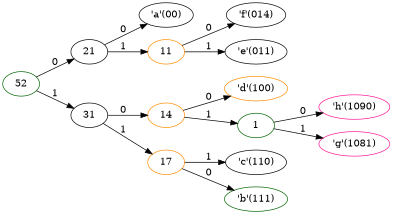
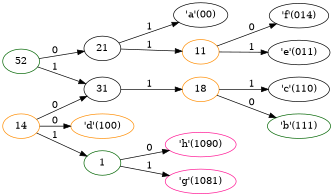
(123, 30) -> (150, 27)
(124, 115) -> (59, 109)
(166, 162) -> (201, 89)
